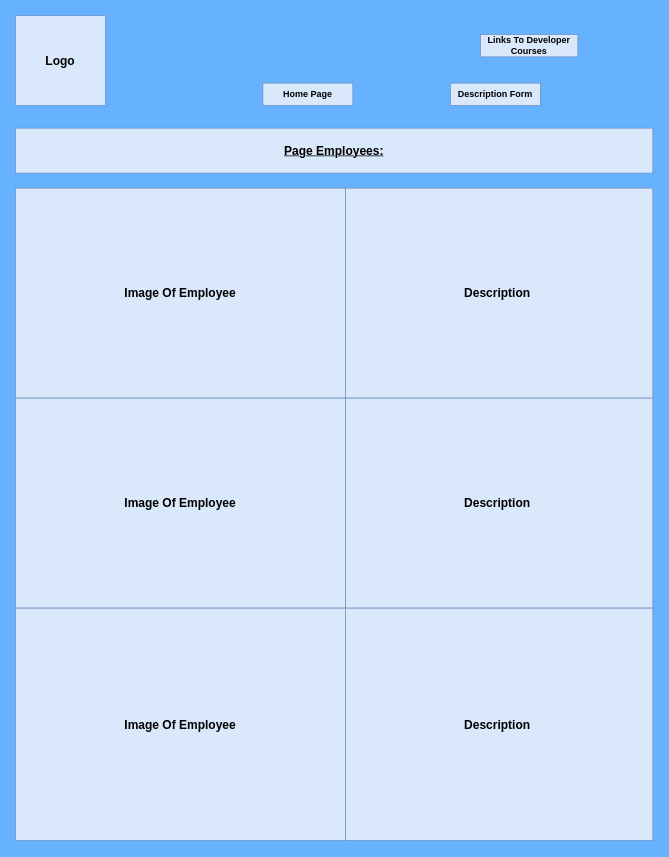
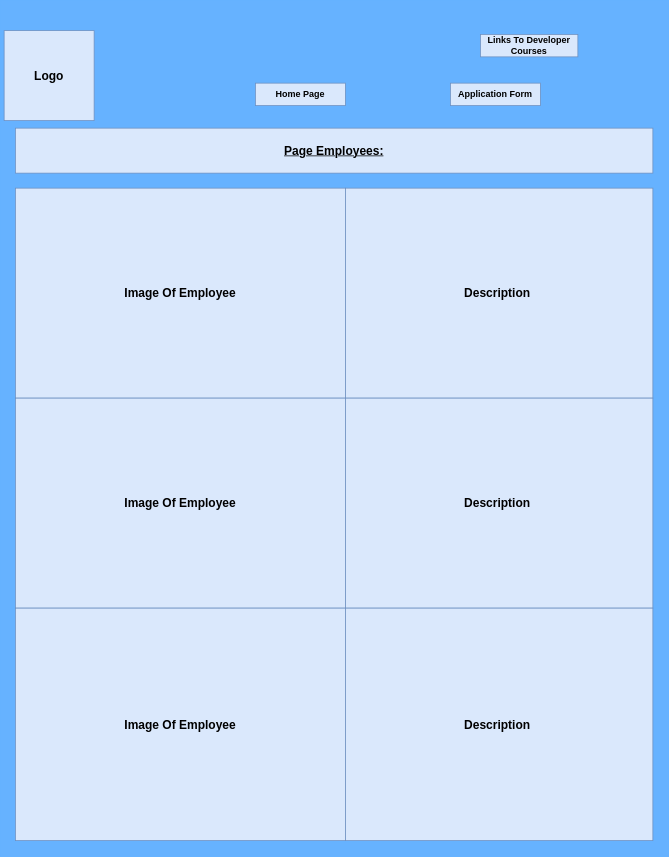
(60, 60) -> (49, 75)
(308, 94) -> (300, 94)
(495, 94) -> (495, 94)
